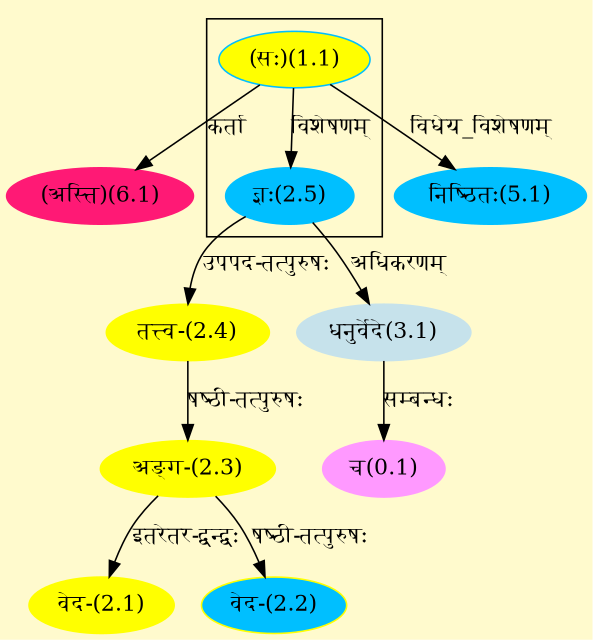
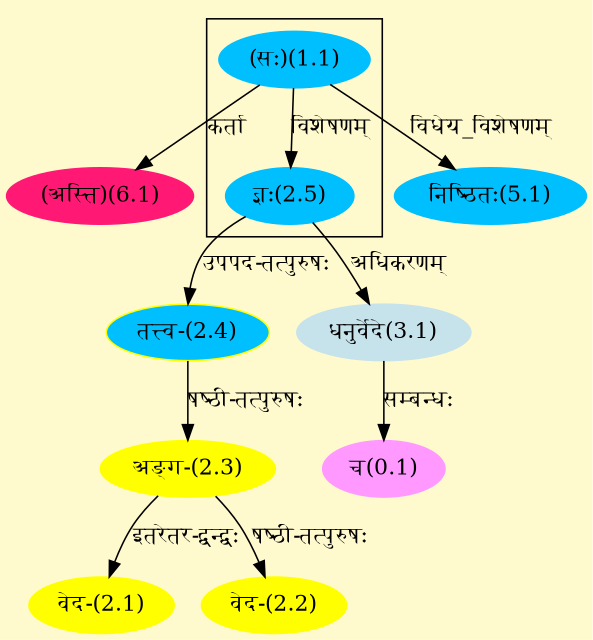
(294, 60) -> (294, 60)
(188, 332) -> (188, 332)
(274, 605) -> (274, 605)
